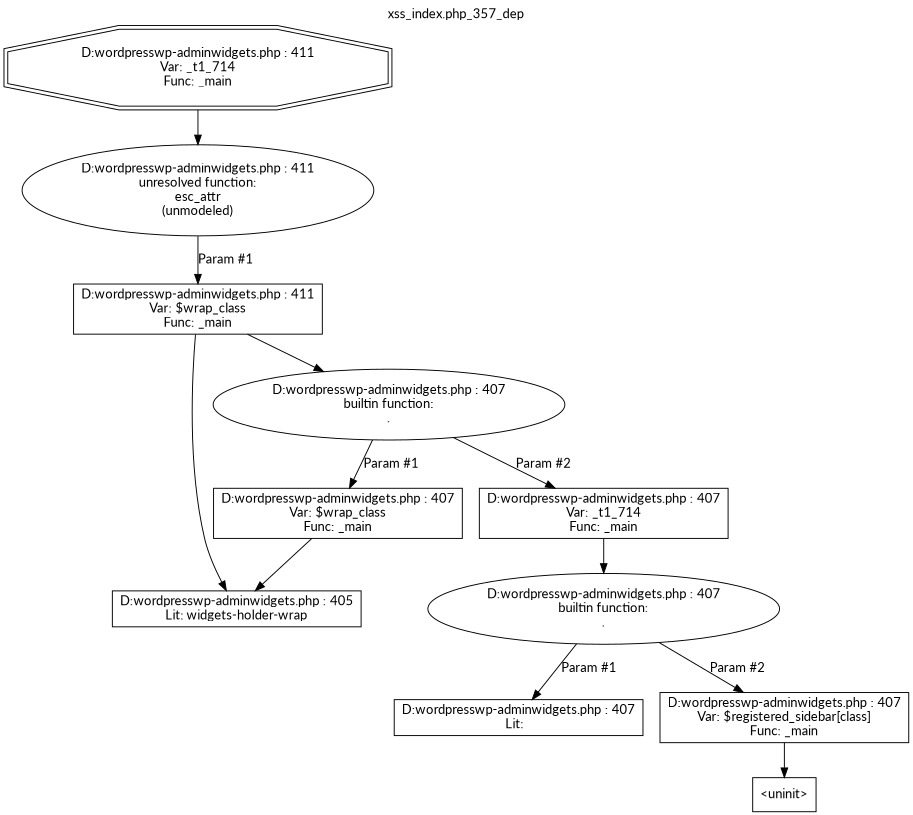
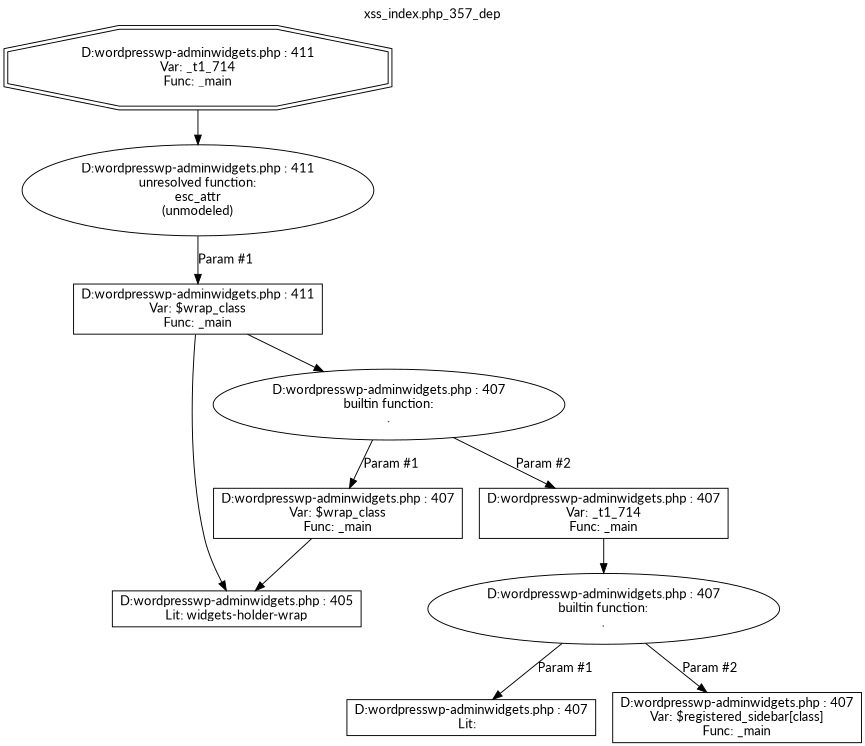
(784, 795) -> none
